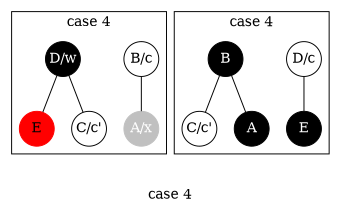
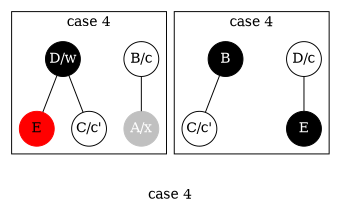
(252, 129) -> none
